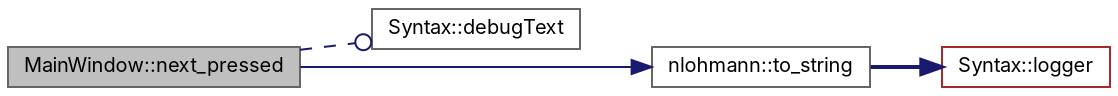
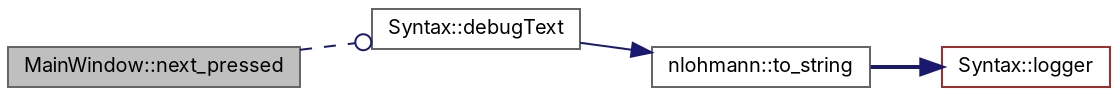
(466, 67) -> (606, 46)
